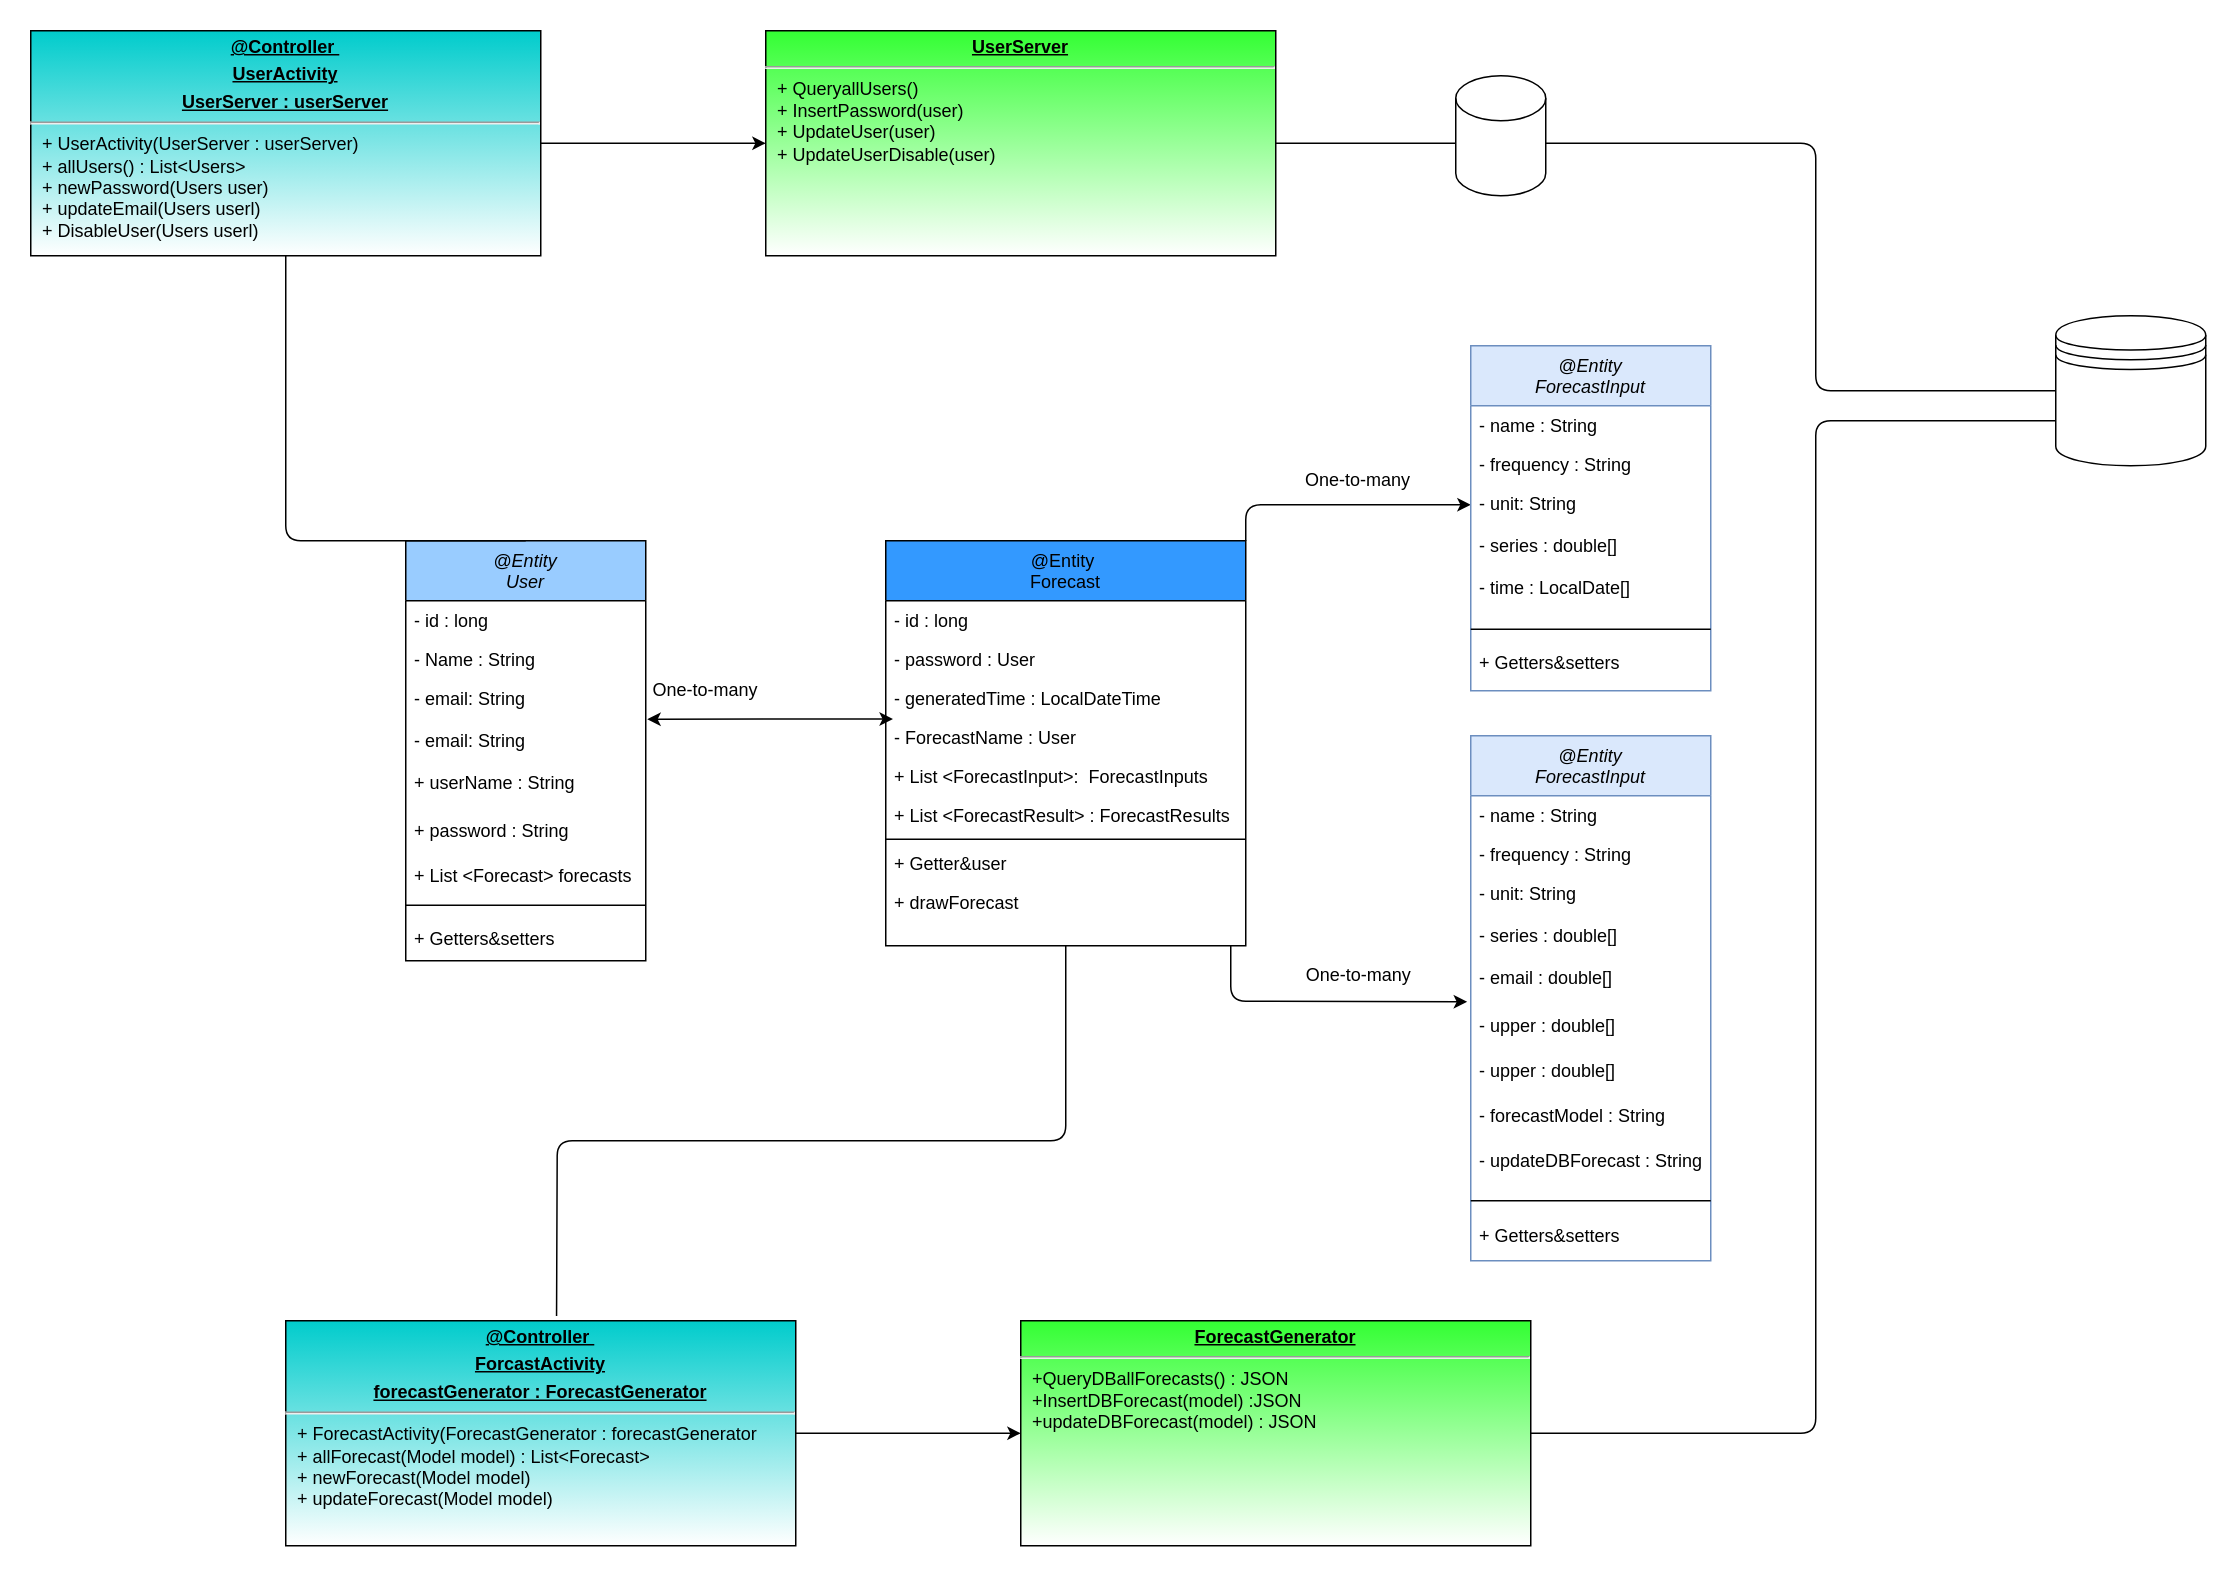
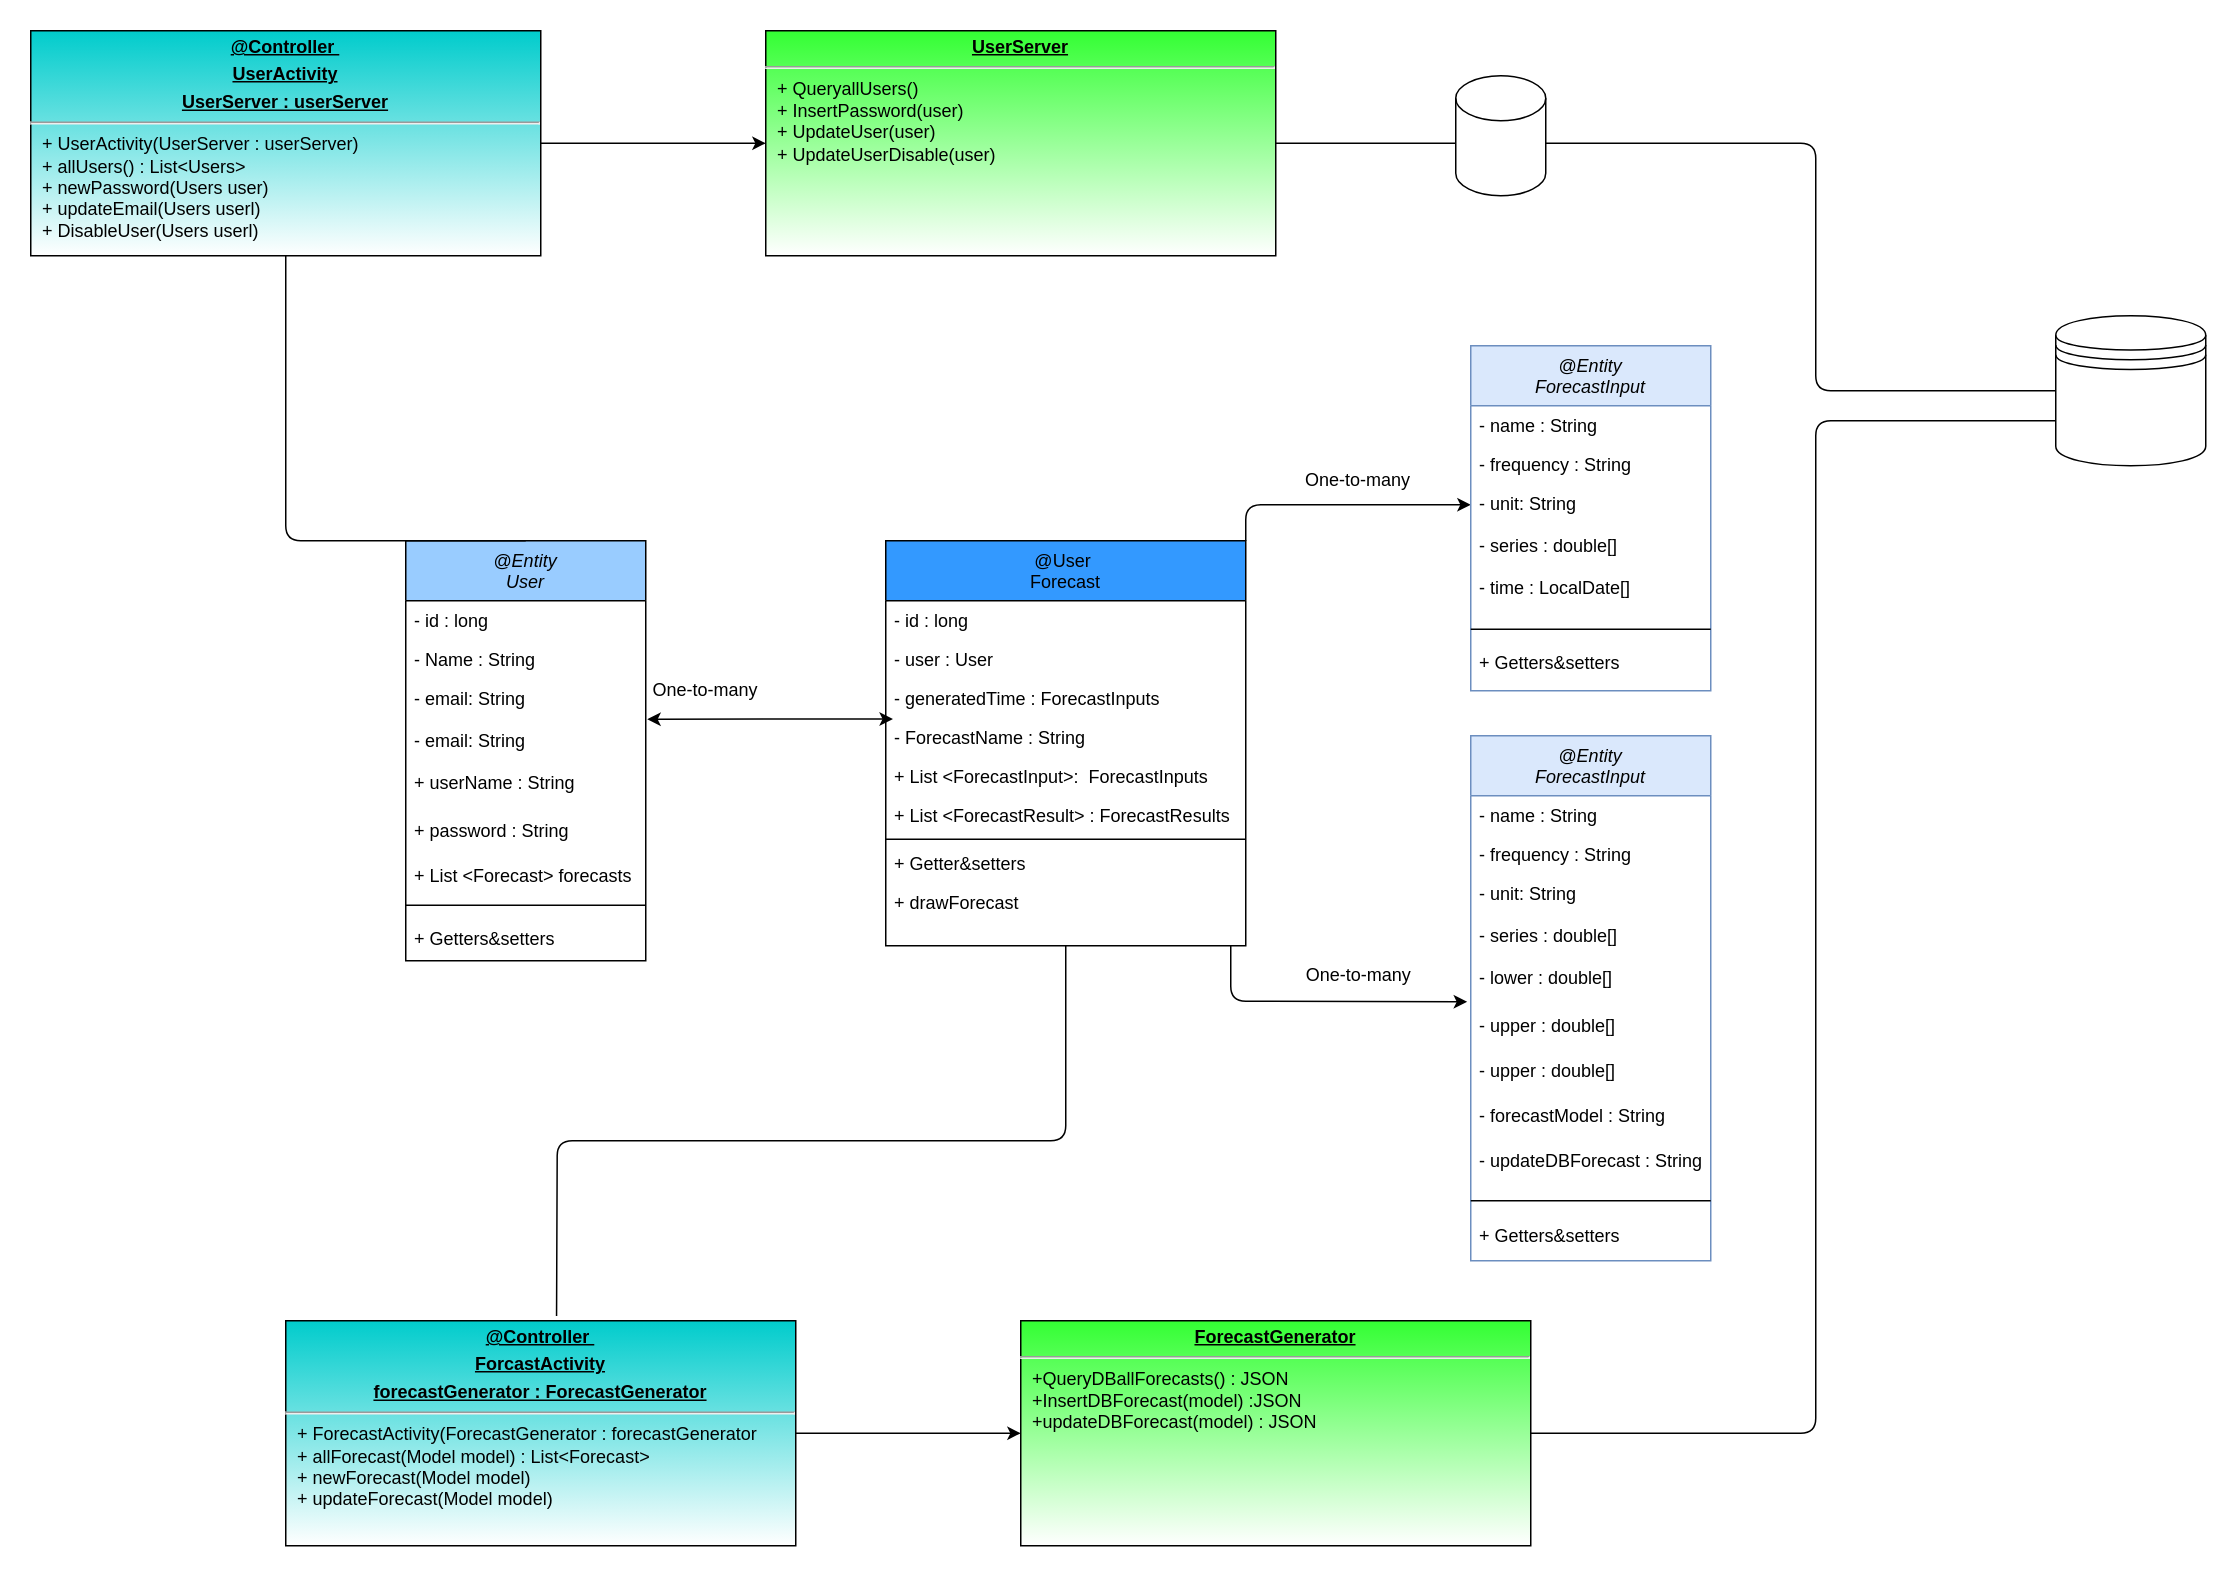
(1065, 561) -> (1065, 561)
(970, 660) -> (950, 660)
(1034, 699) -> (1044, 699)
(990, 738) -> (998, 738)
(957, 864) -> (972, 864)
(1553, 978) -> (1556, 978)
